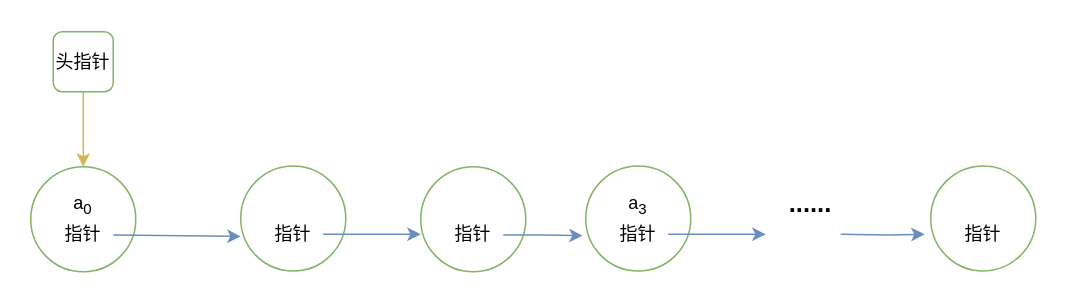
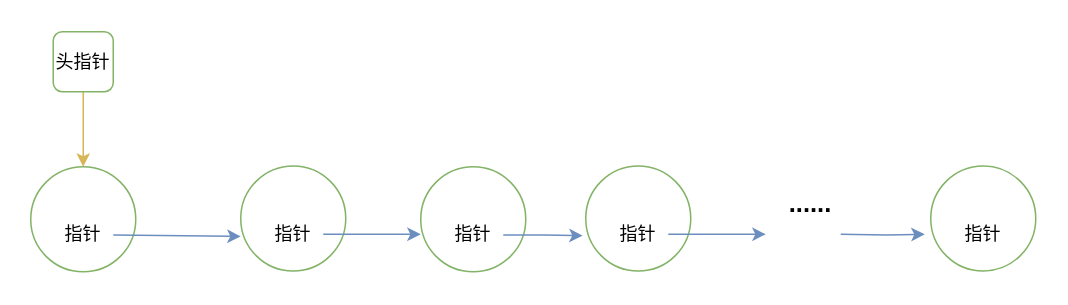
(638, 204) -> none
(83, 205) -> none
